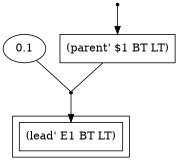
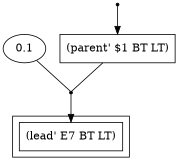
(71, 137) -> (71, 137)
